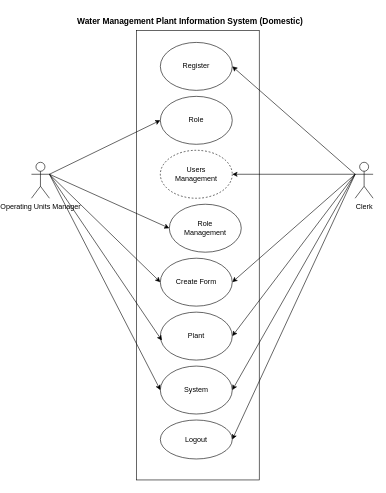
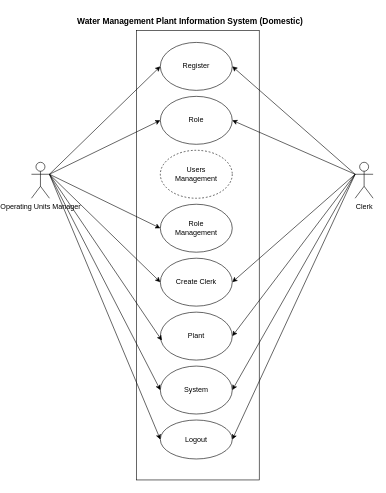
none -> (61, 163)
(351, 174) -> (293, 147)
(206, 228) -> (197, 228)
(197, 282) -> (197, 282)
none -> (108, 313)
